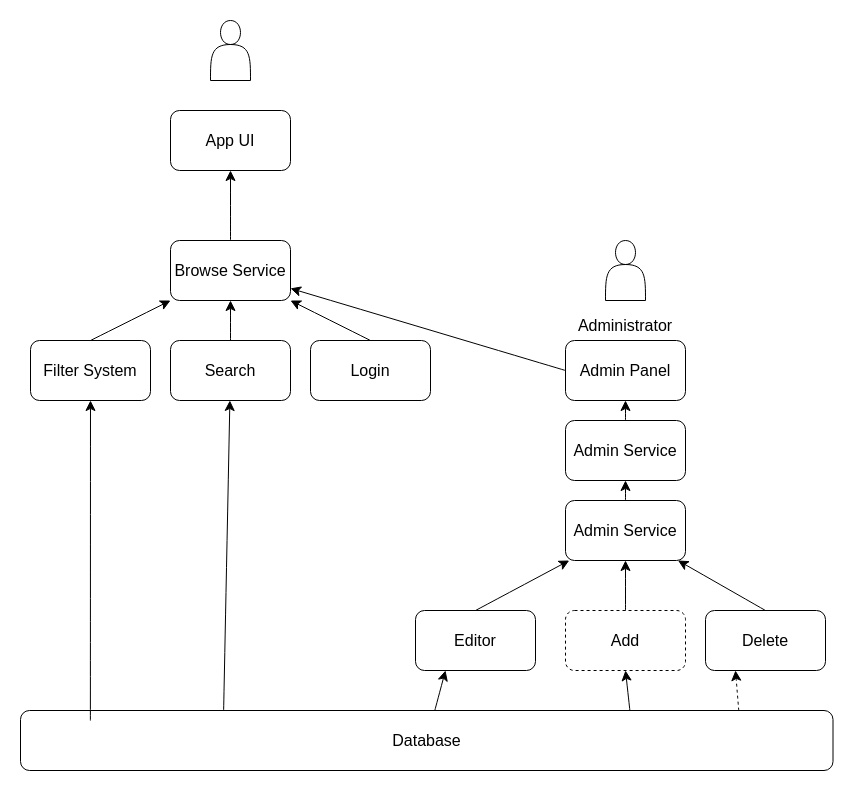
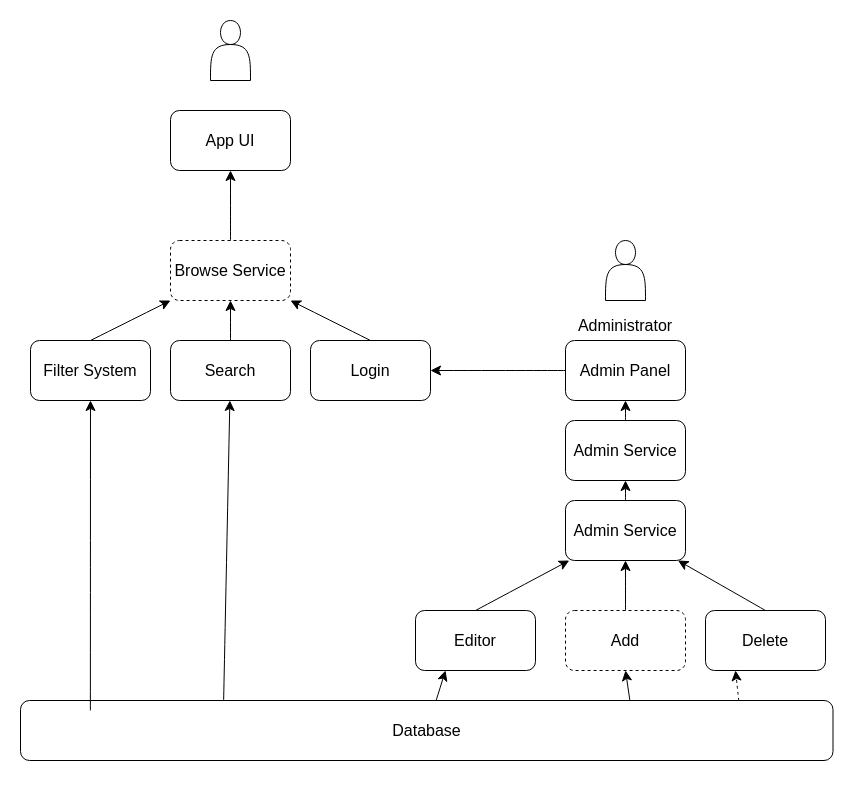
(231, 271) -> (231, 271)
(431, 330) -> (500, 371)
(427, 741) -> (427, 731)
